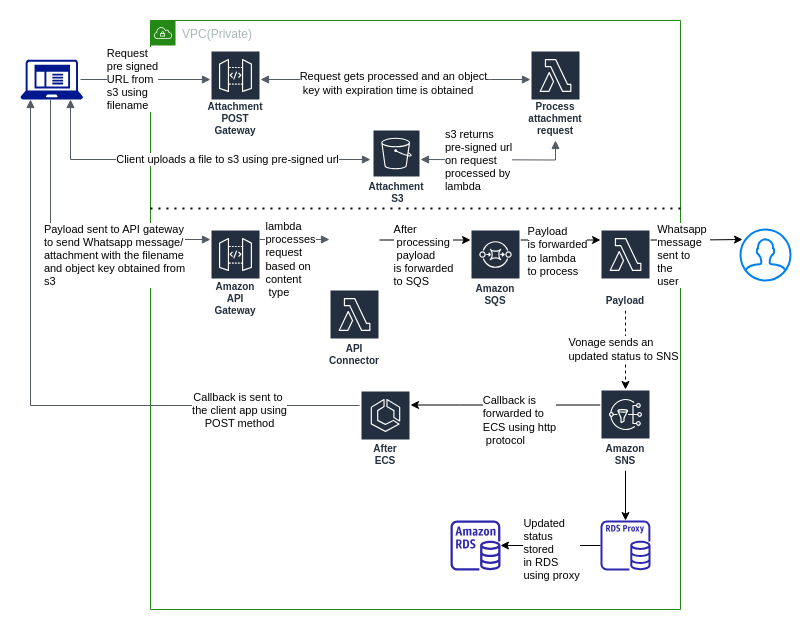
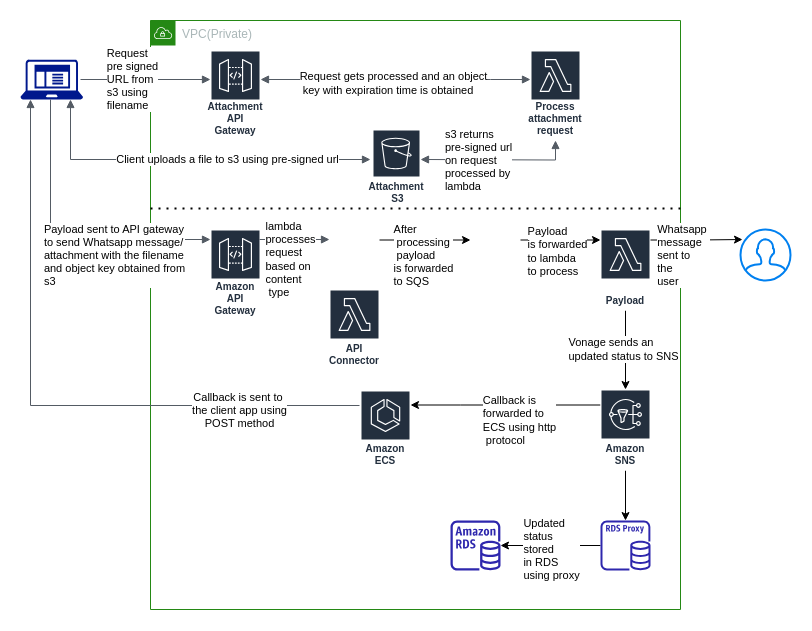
(236, 119) -> (236, 119)
(496, 270) -> none
(626, 324) -> (626, 324)
(386, 455) -> (386, 455)
